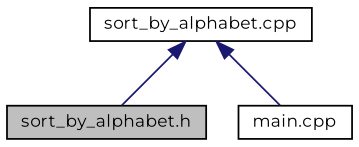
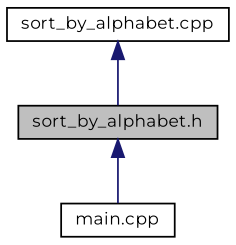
(254, 80) -> (118, 180)
